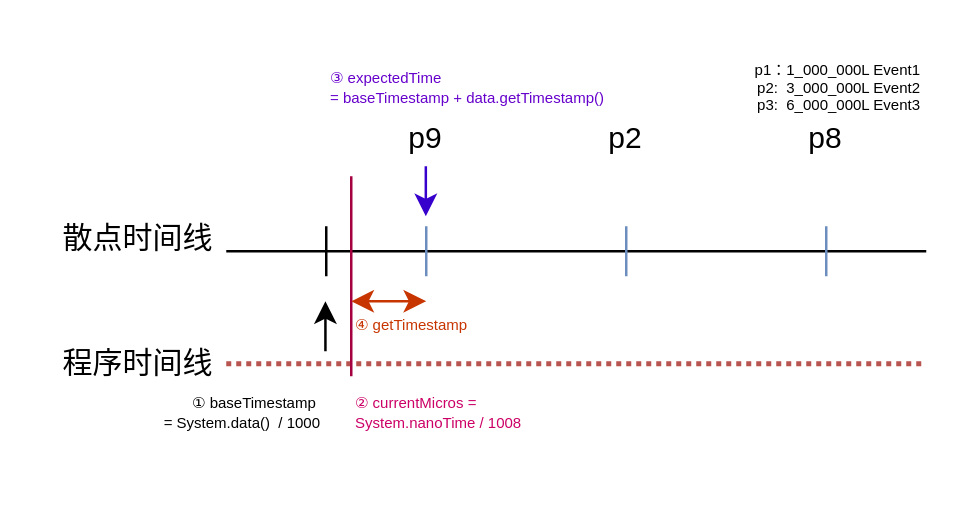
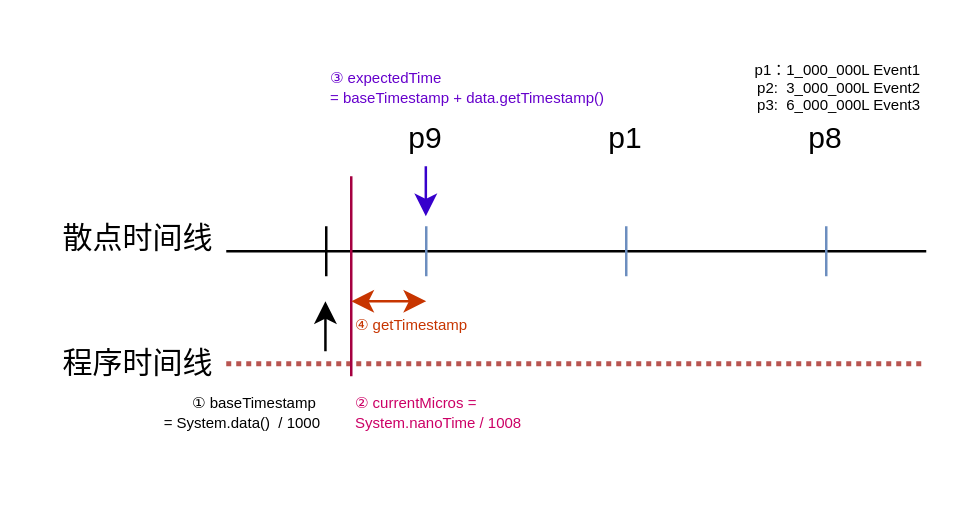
(626, 139) -> (626, 139)
